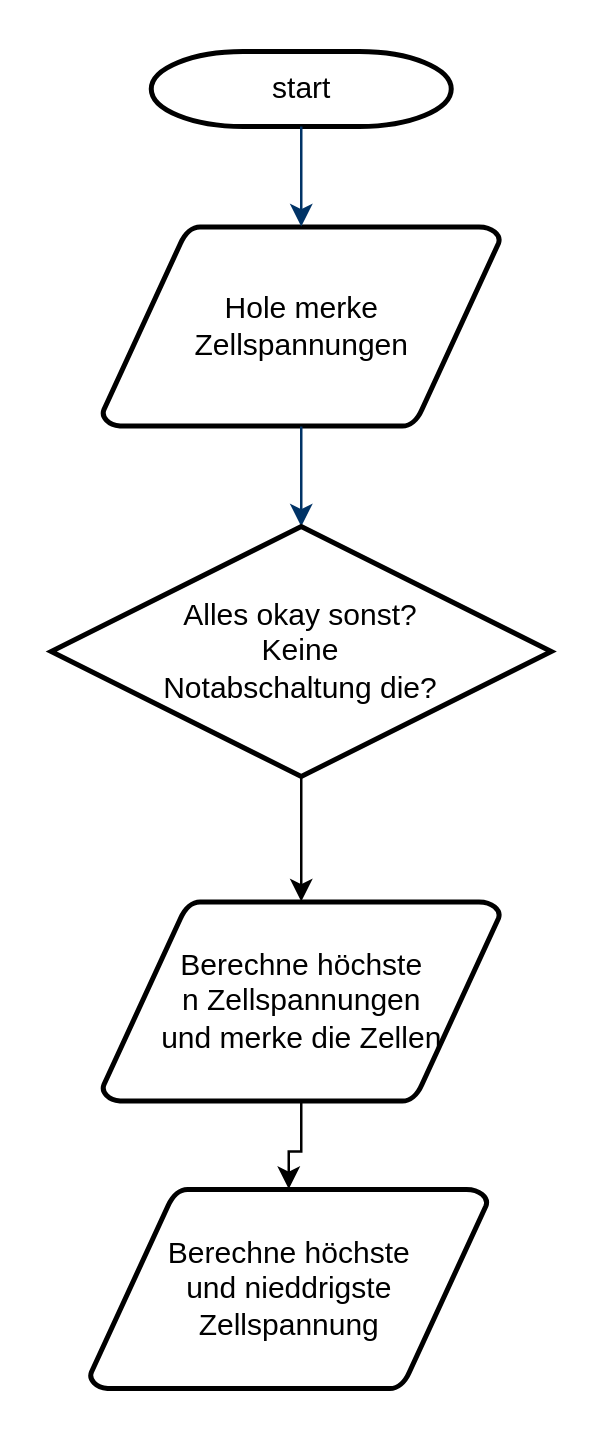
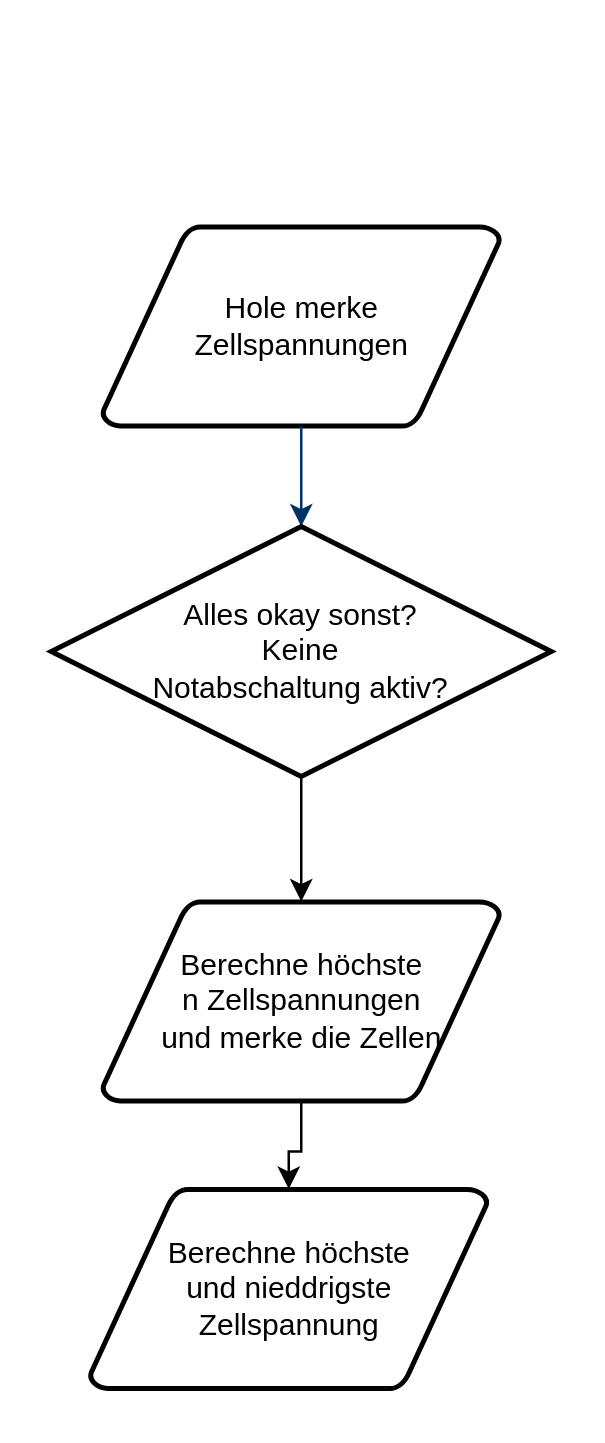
(301, 89) -> none
(301, 168) -> none
(301, 651) -> (301, 651)
